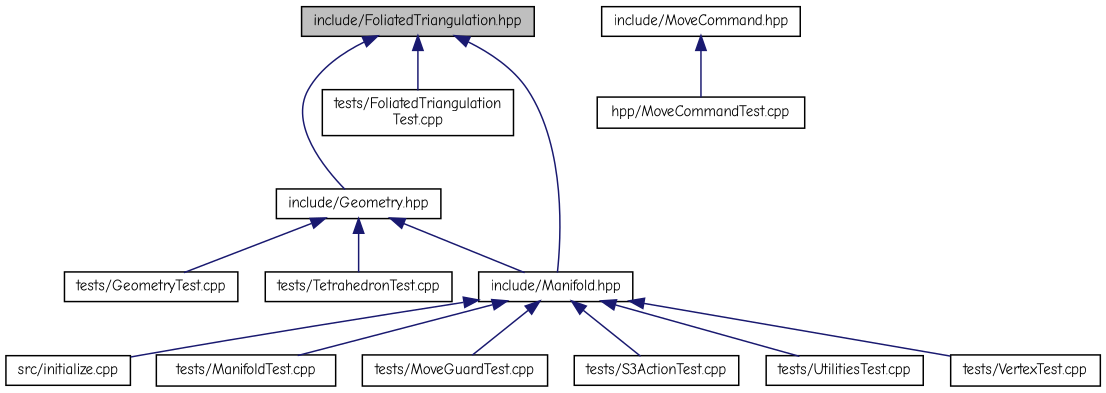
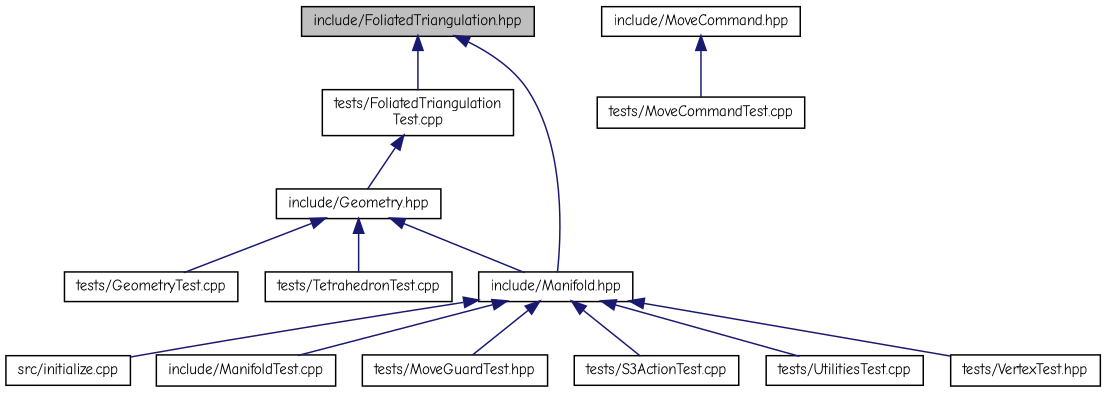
(303, 108) -> (381, 169)
(701, 113) -> (701, 113)
(246, 370) -> (246, 370)
(455, 370) -> (455, 370)
(1026, 370) -> (1026, 370)
